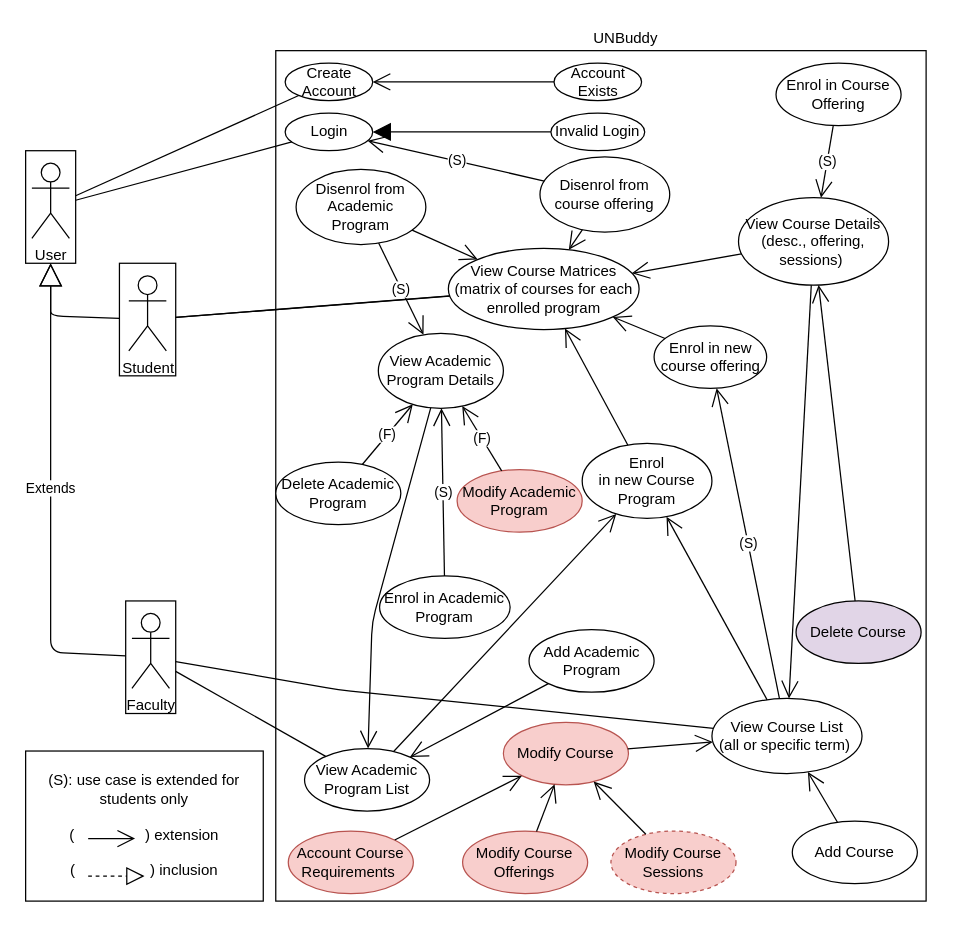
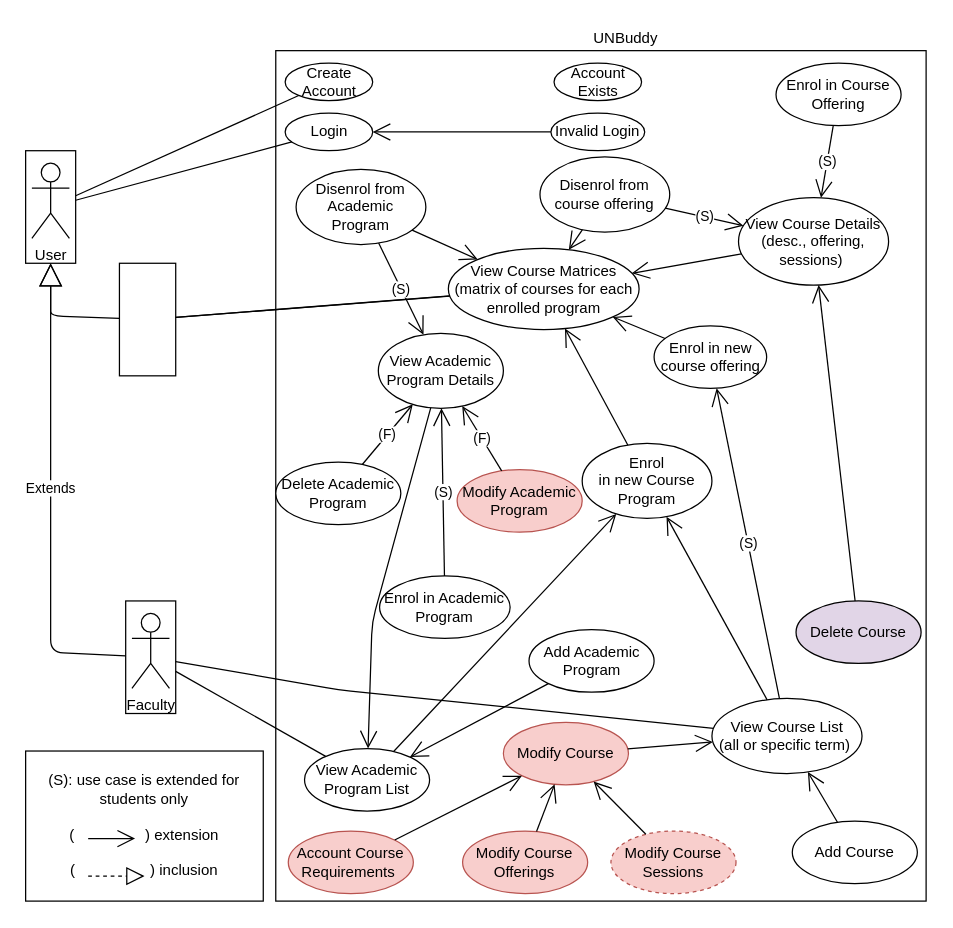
(465, 82) -> none
(391, 132) -> (384, 132)
(457, 161) -> (702, 216)
(148, 313) -> none
(800, 490) -> none
